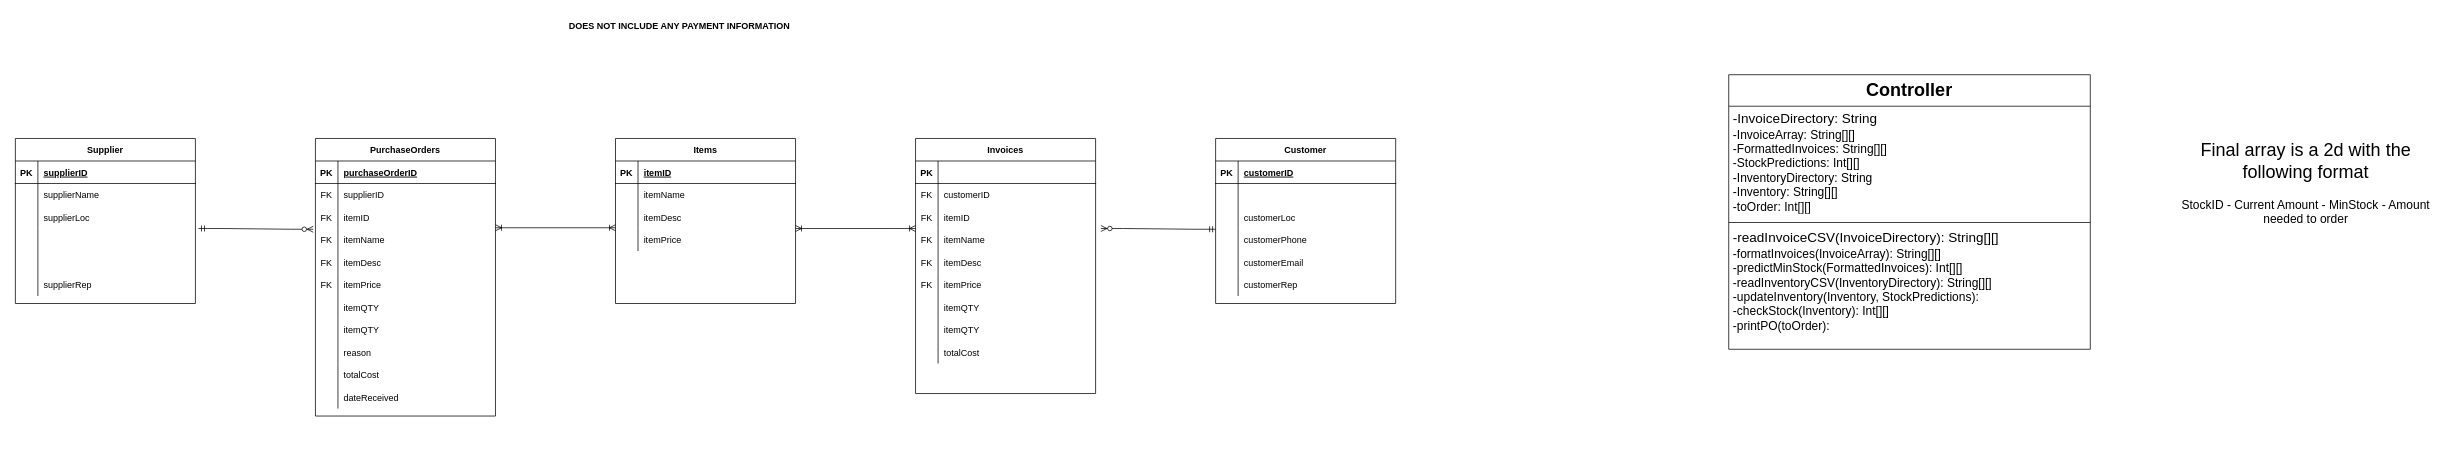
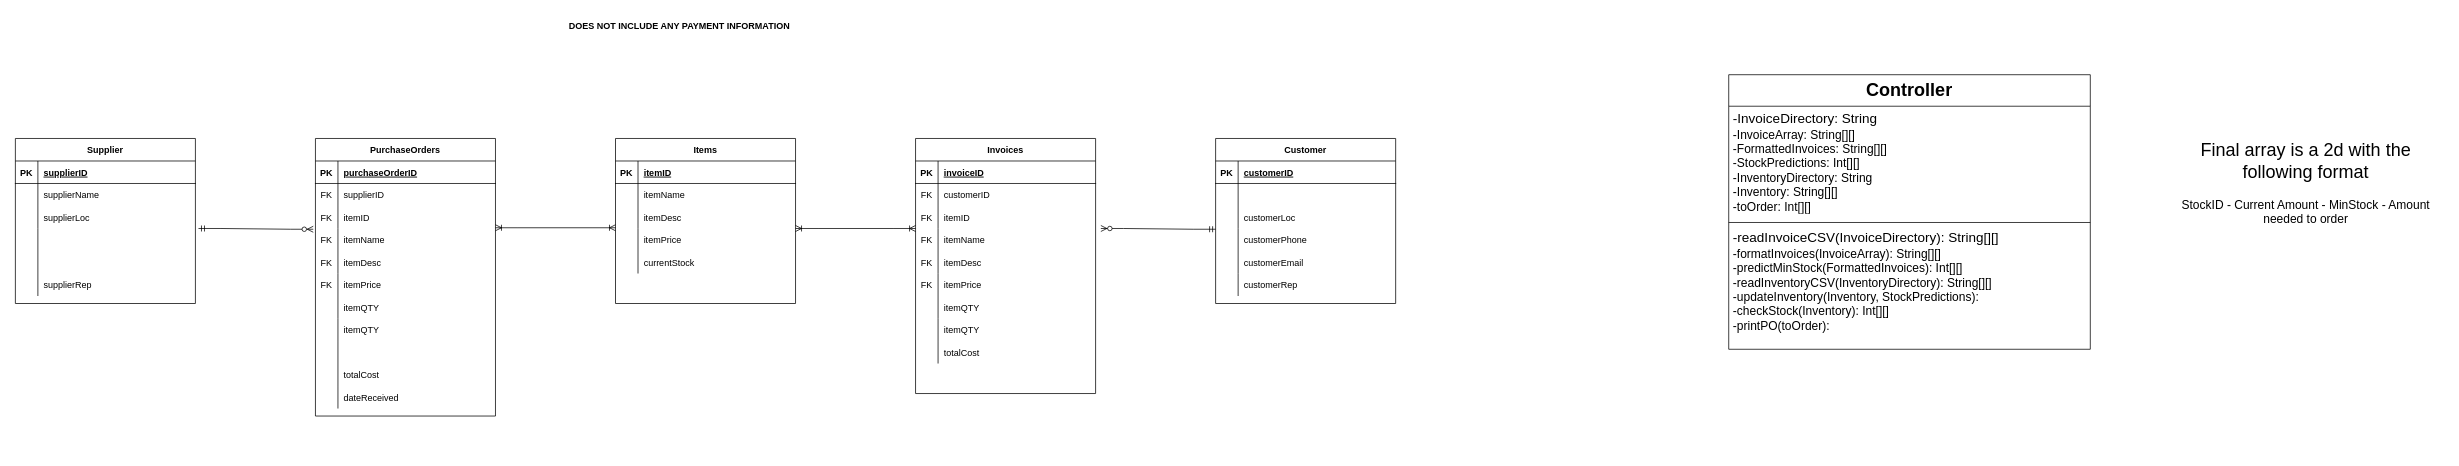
none -> (1017, 172)
none -> (717, 262)
(417, 352) -> none
